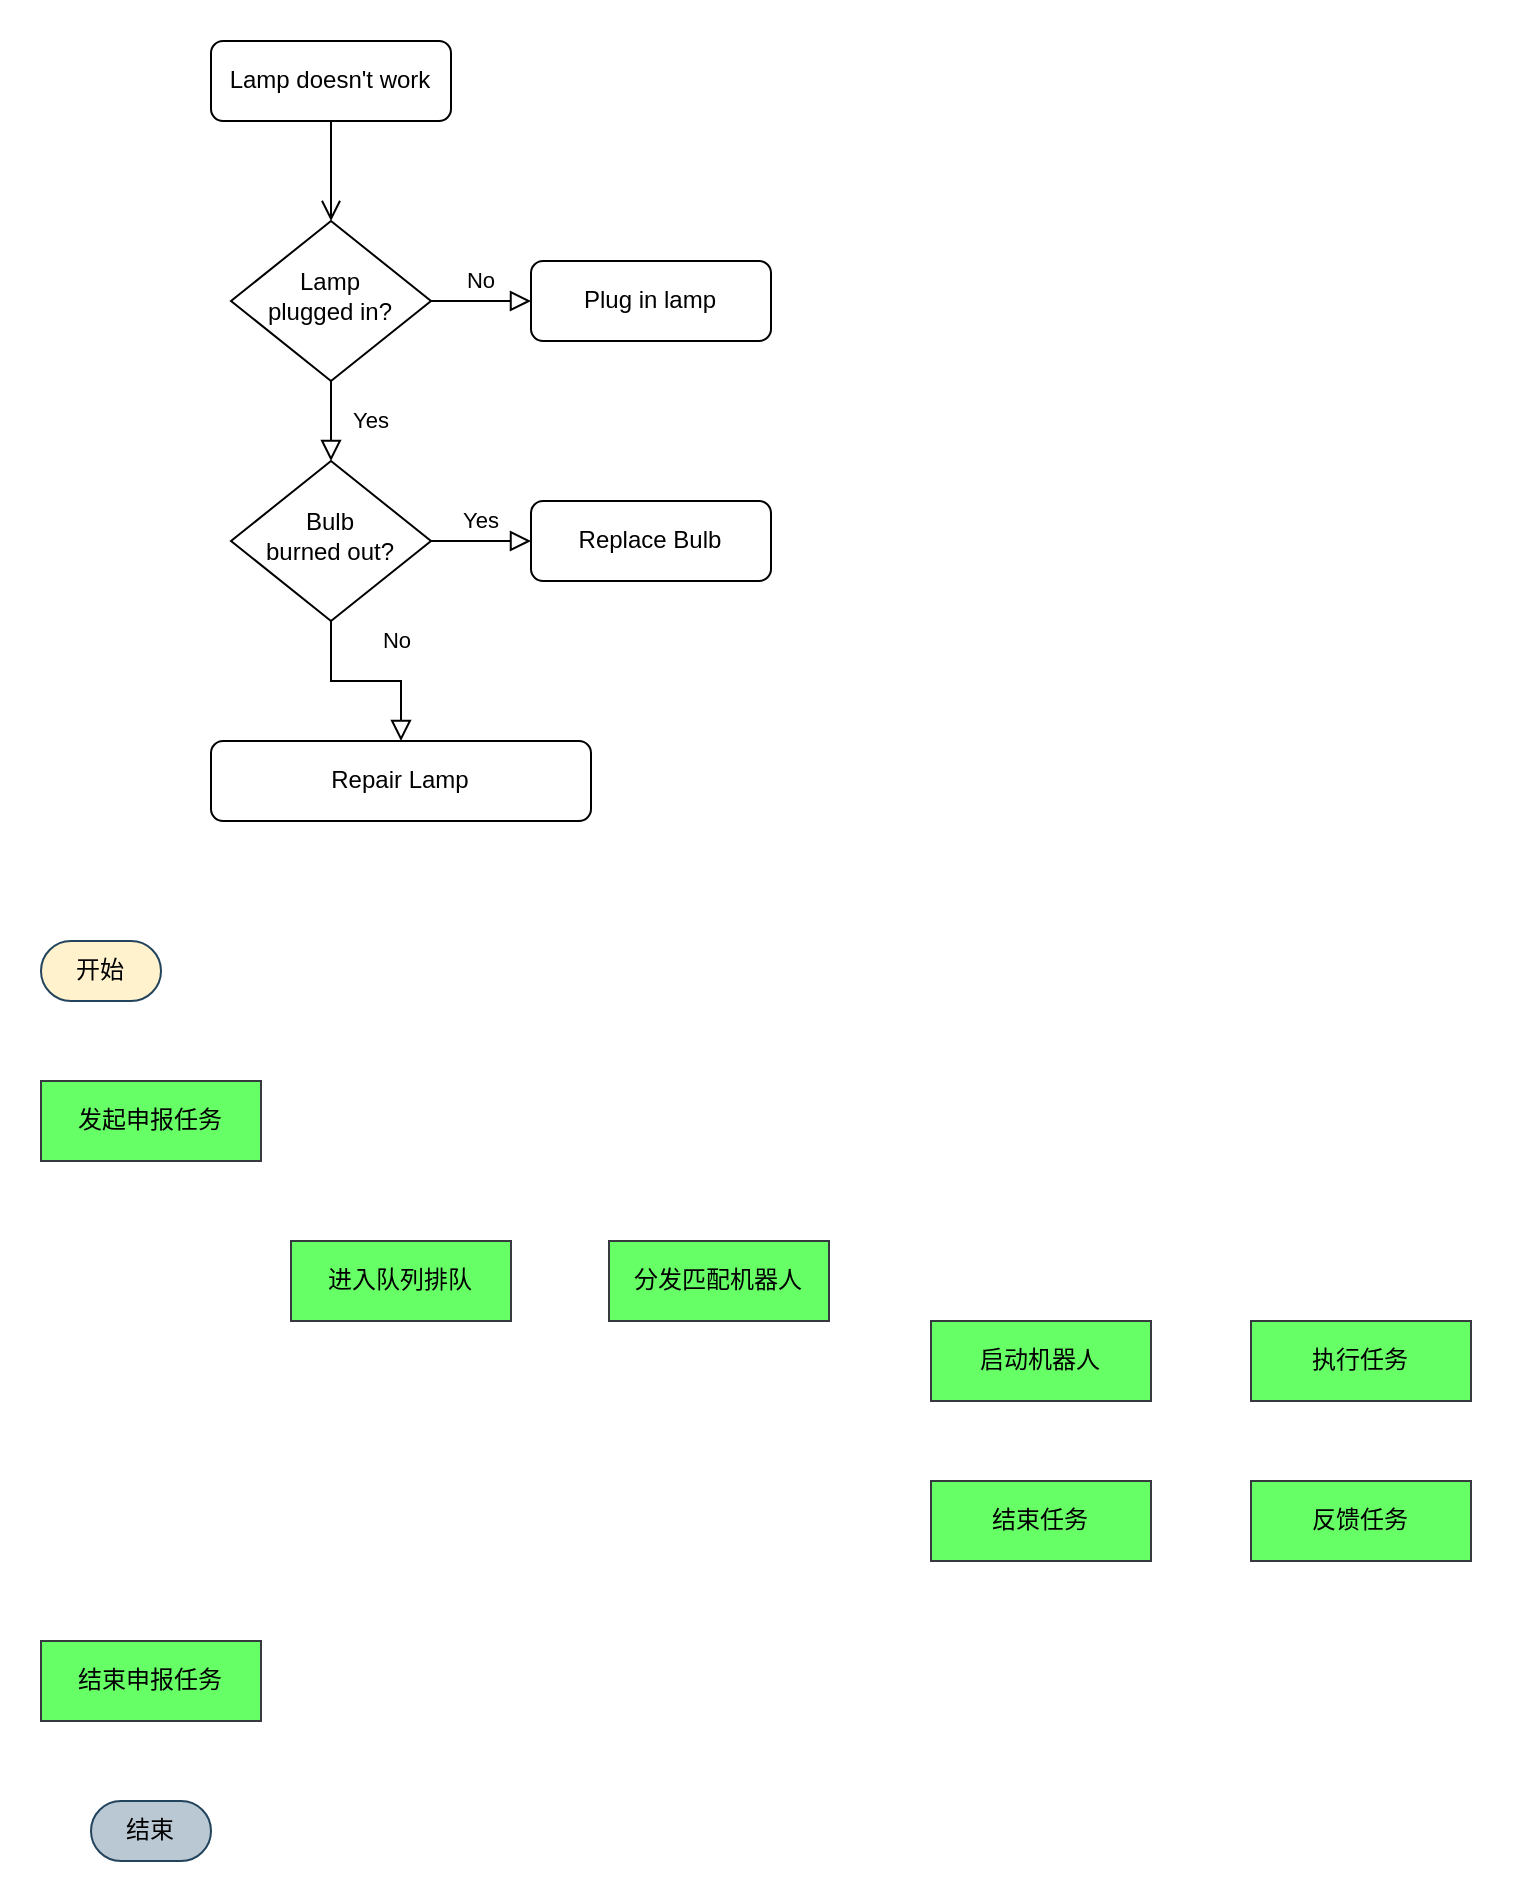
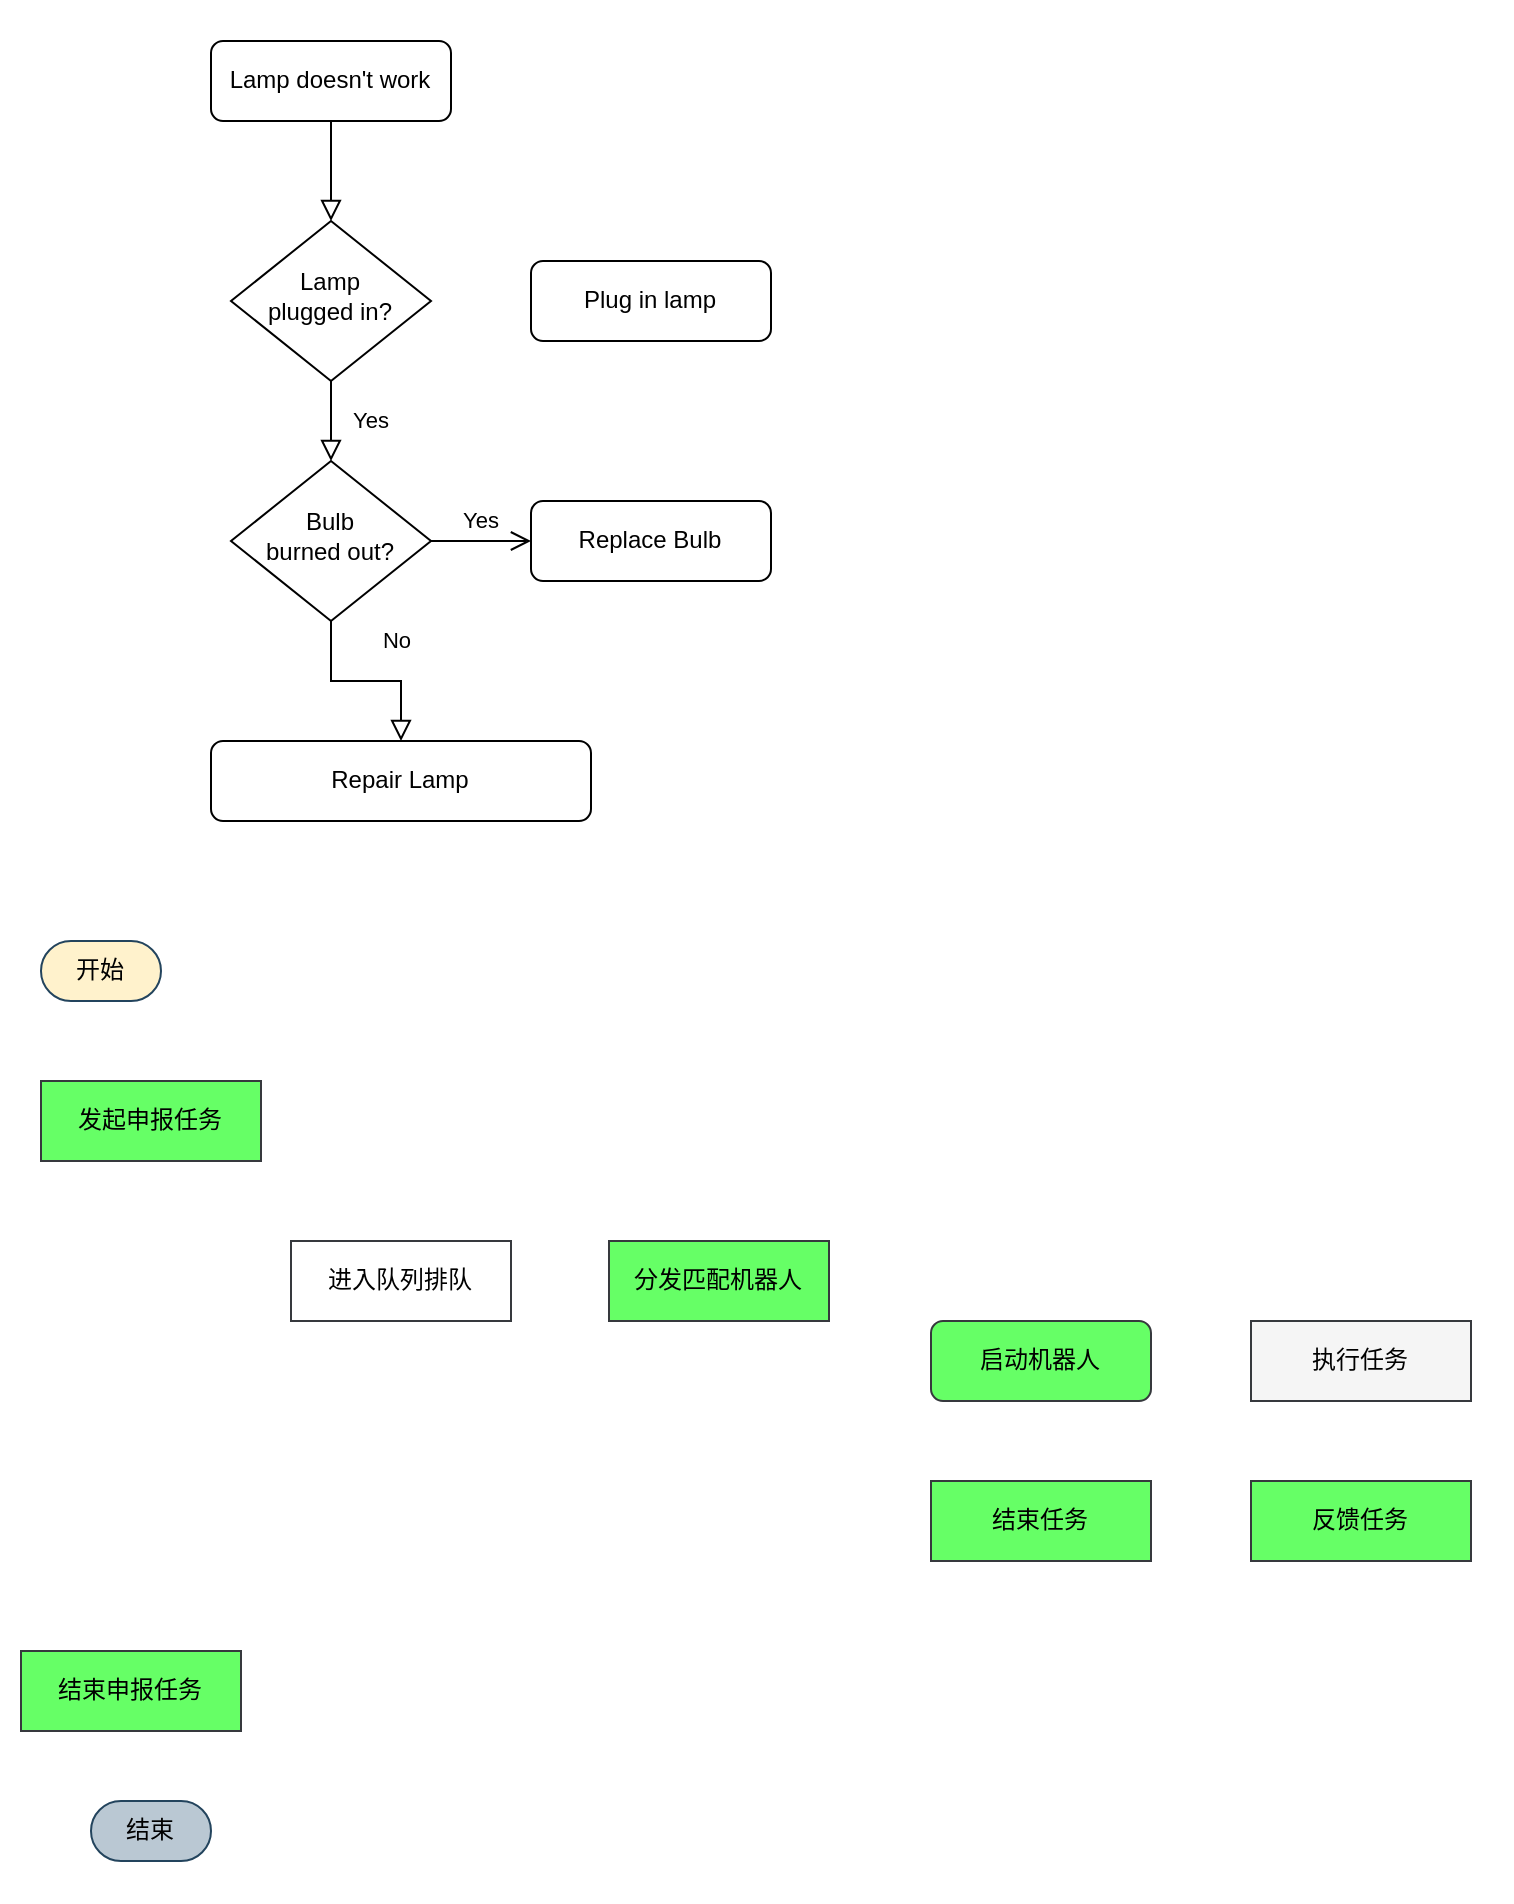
(331, 206) -> (331, 199)
(470, 301) -> none
(509, 541) -> (516, 541)
(401, 1281) -> (401, 1281)
(1041, 1361) -> (1041, 1361)
(1361, 1361) -> (1361, 1361)
(151, 1681) -> (131, 1691)
